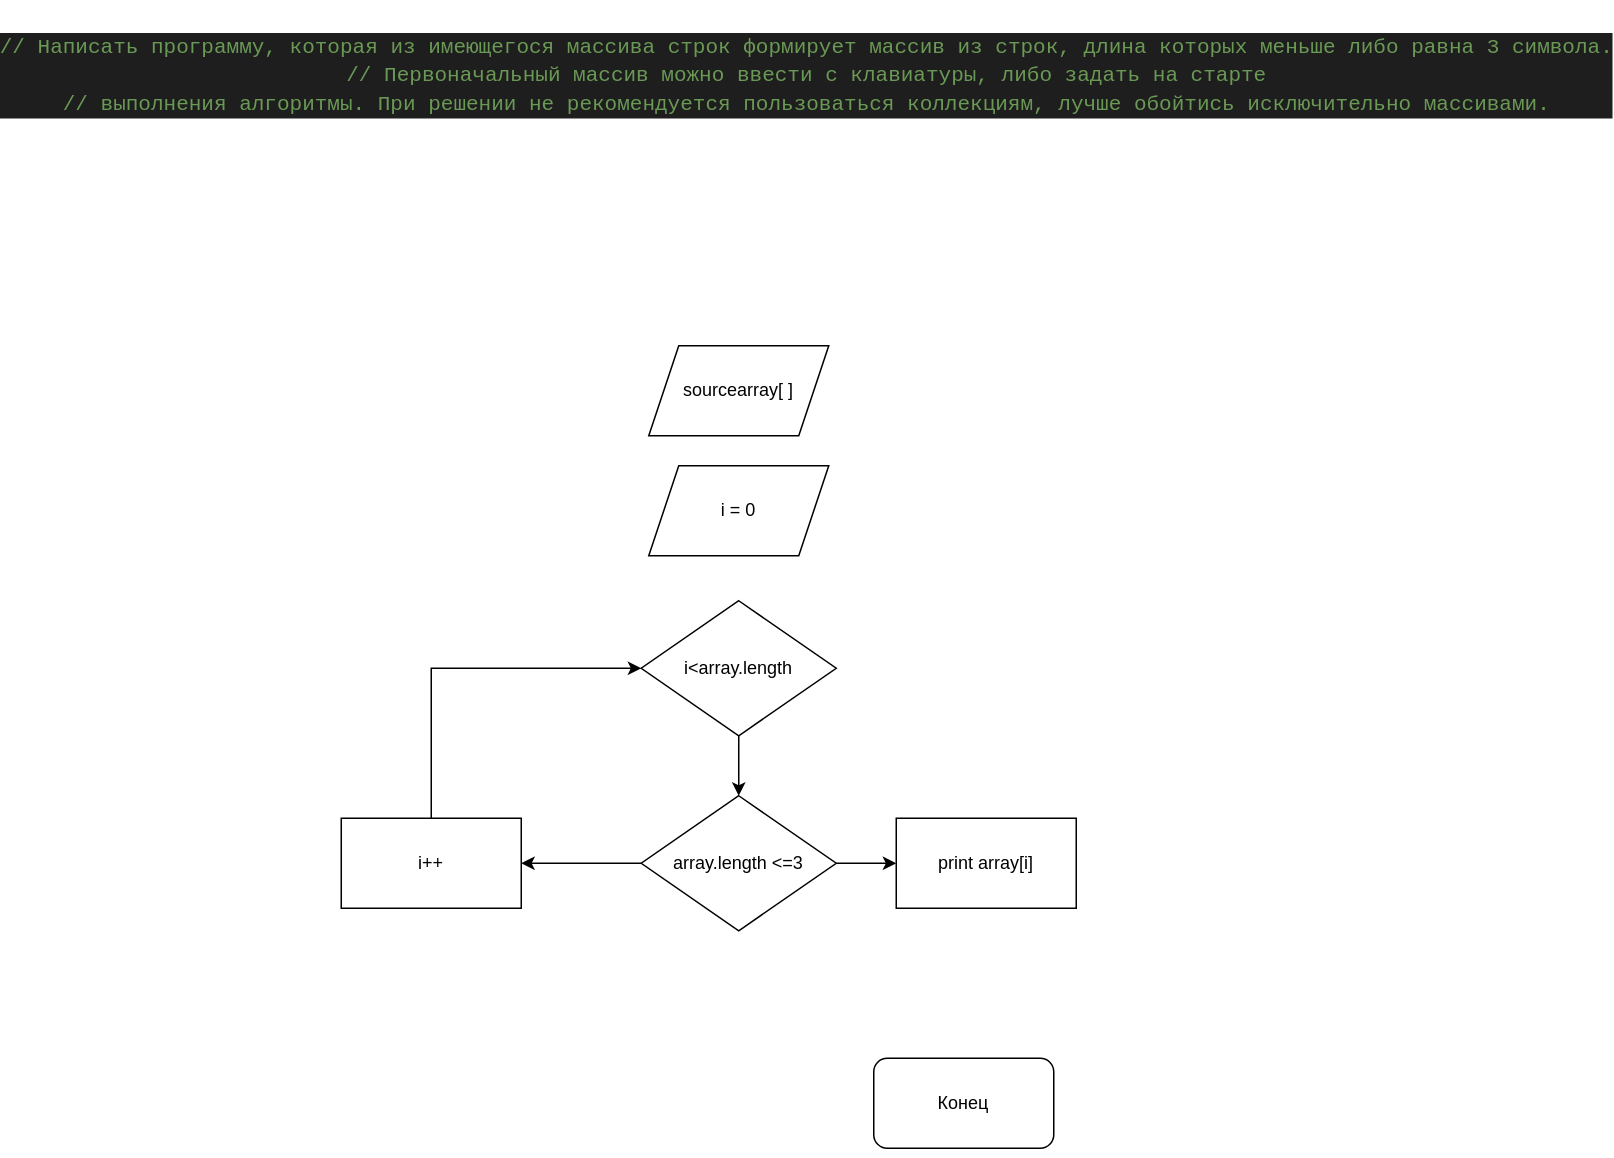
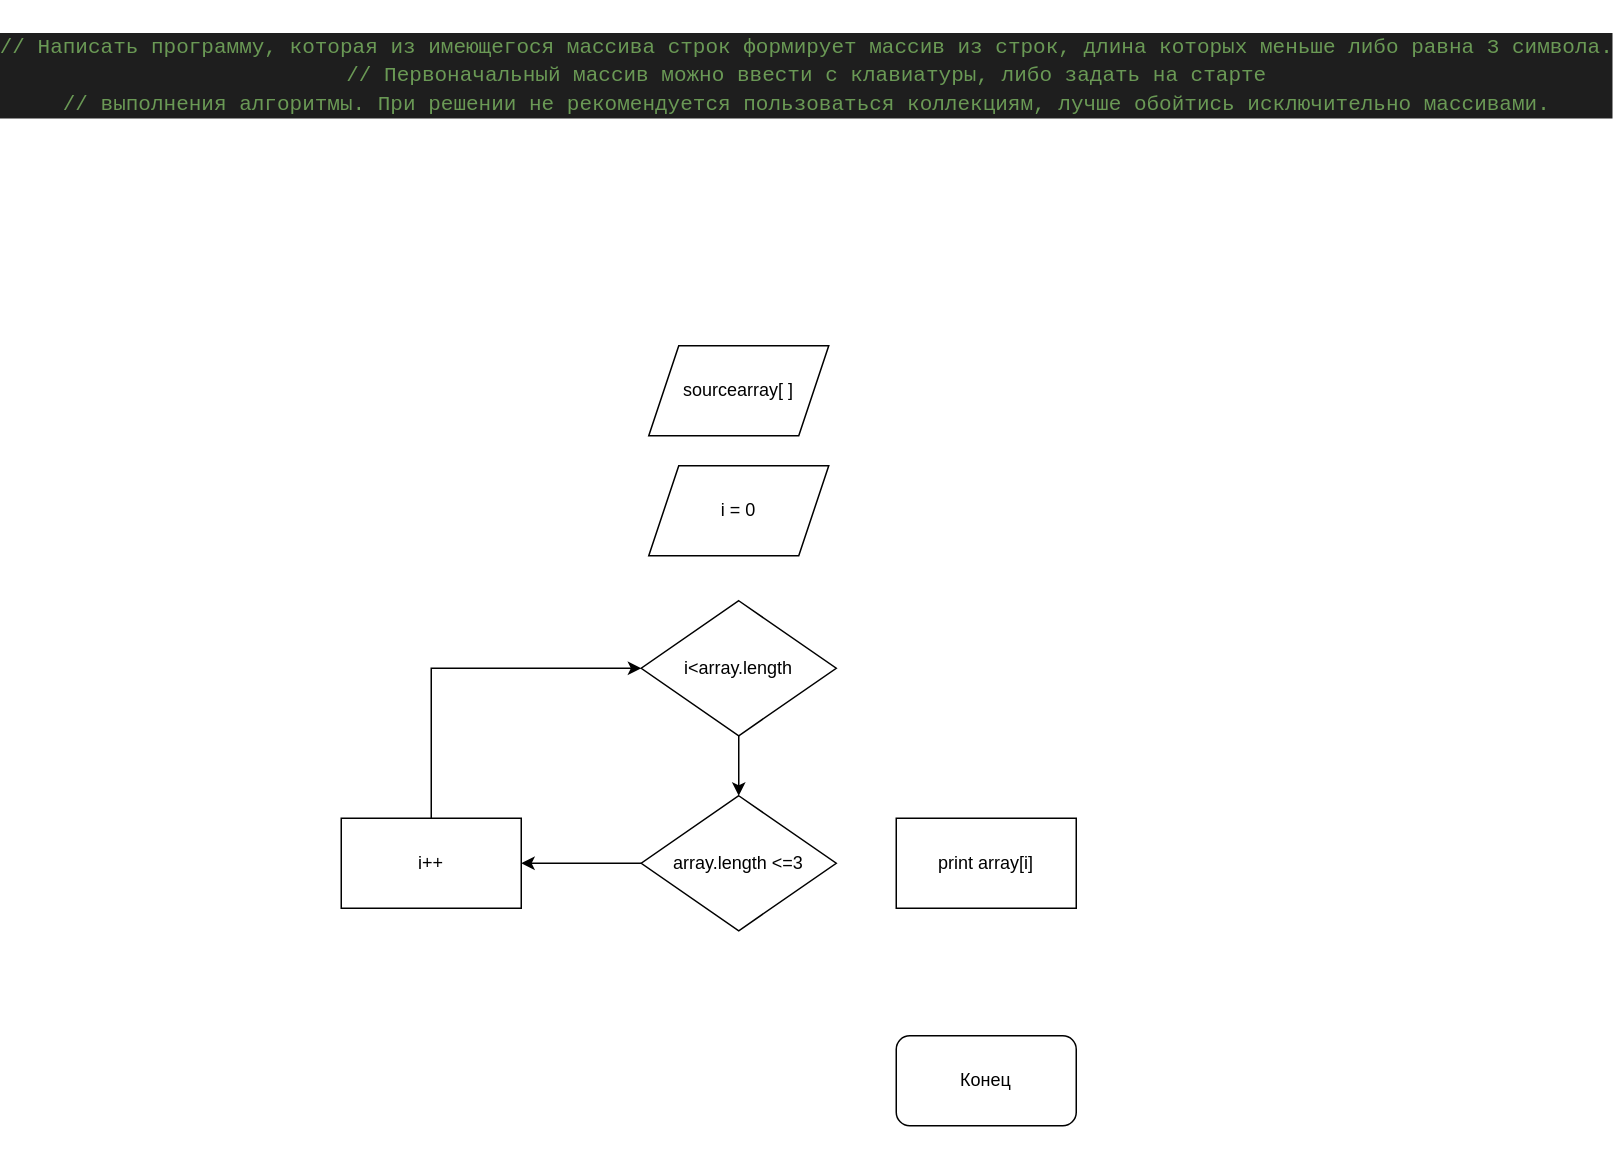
(861, 863) -> none
(964, 1103) -> (986, 1081)
